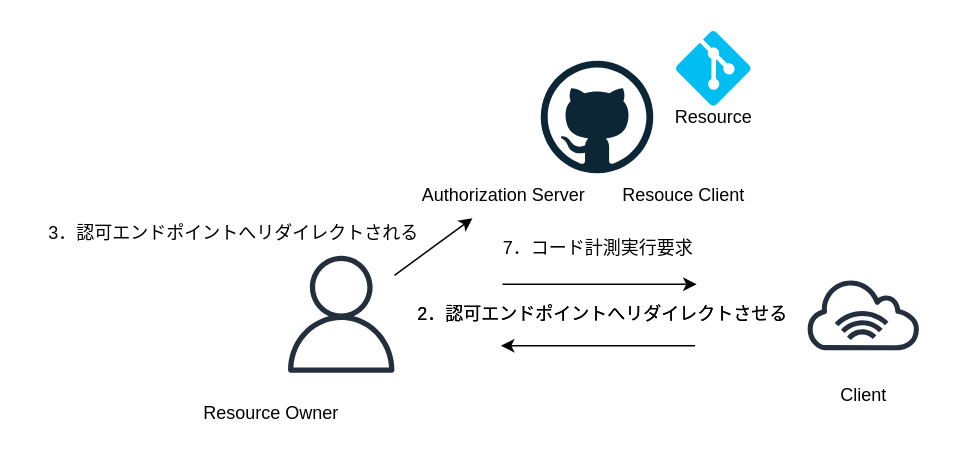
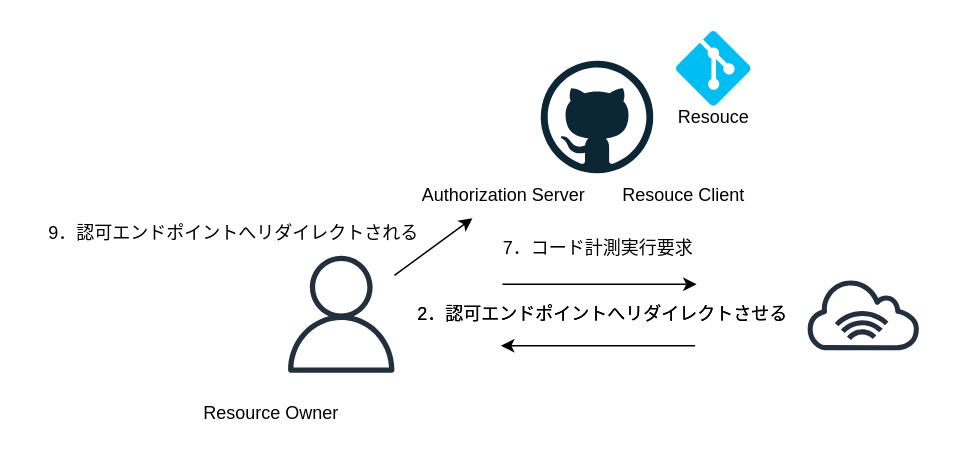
(714, 118) -> (714, 118)
(234, 233) -> (234, 233)
(863, 395) -> none
